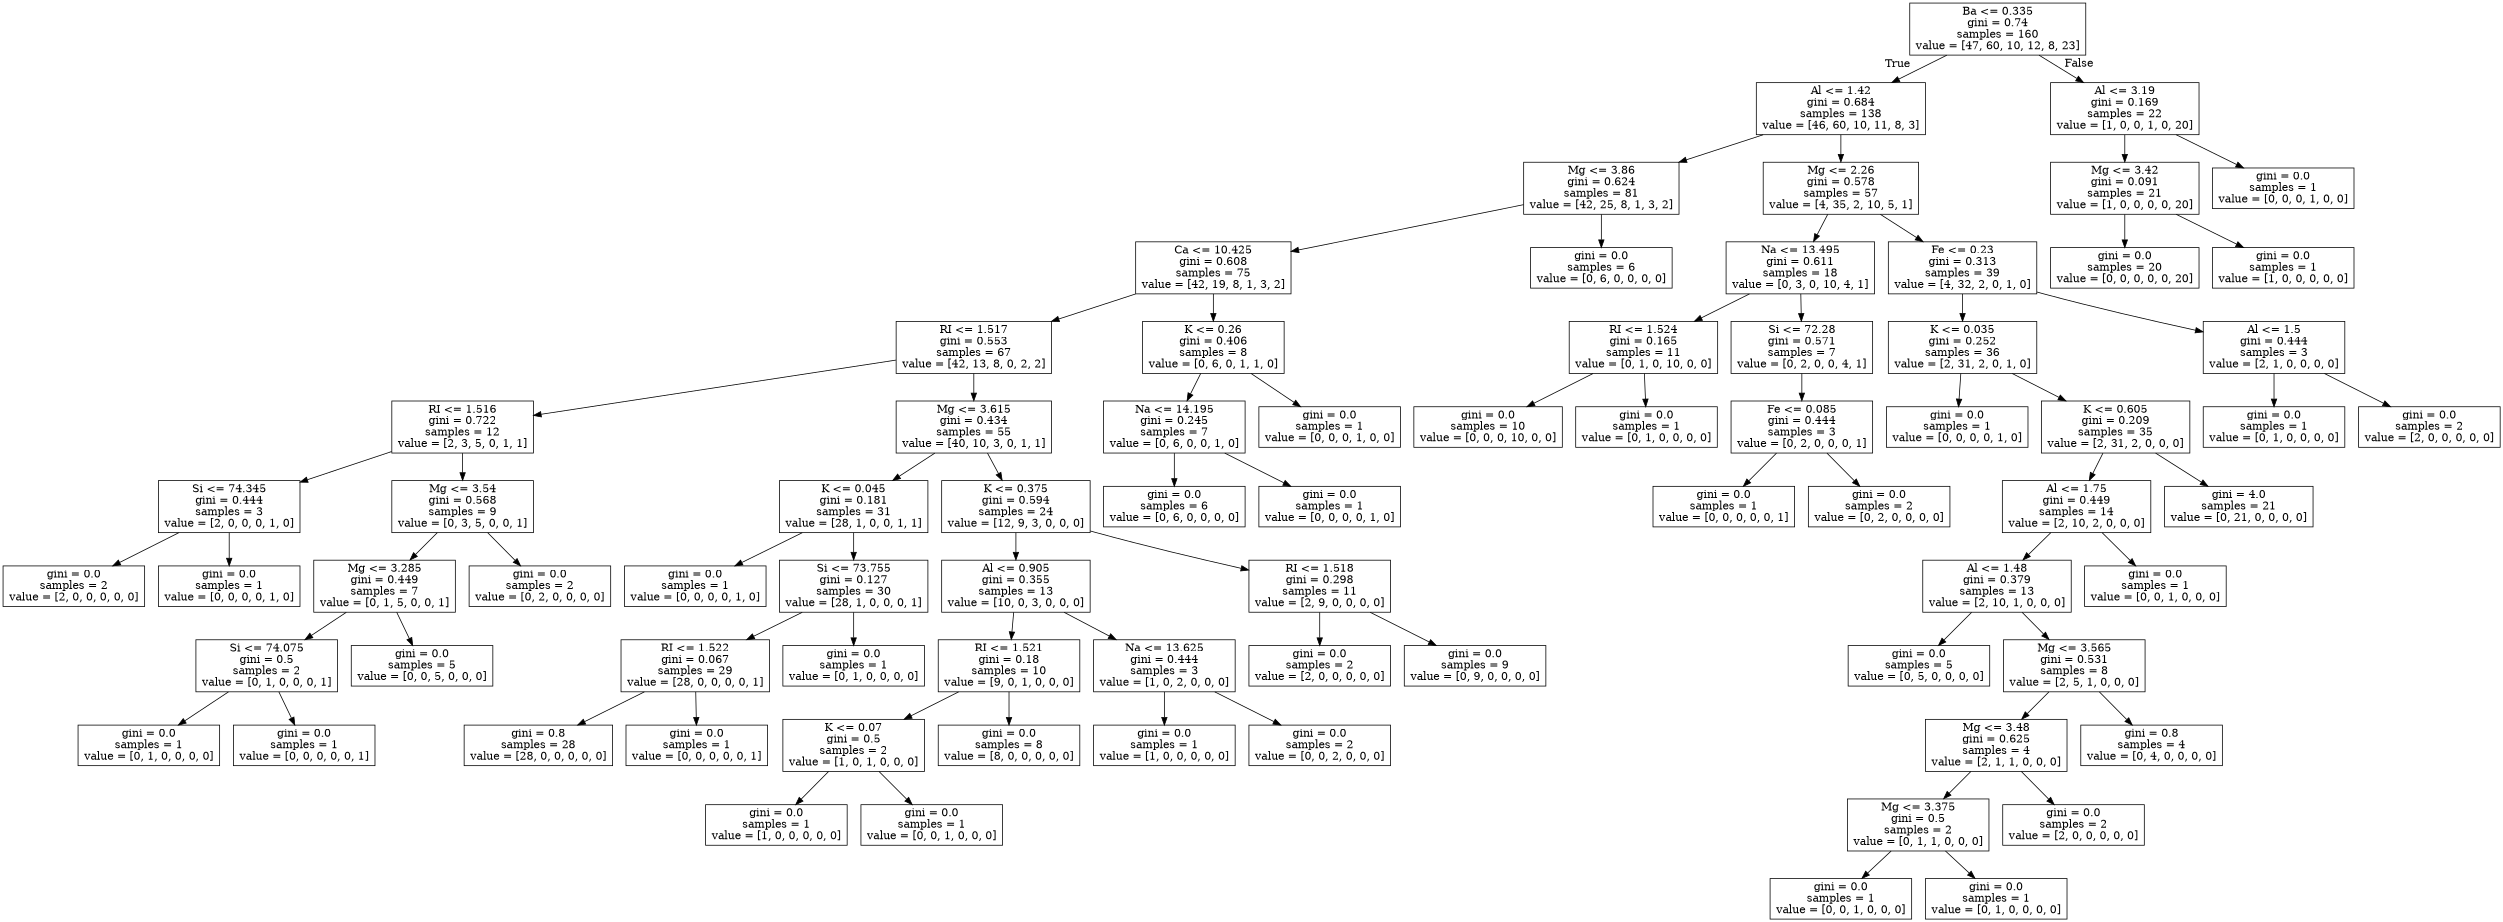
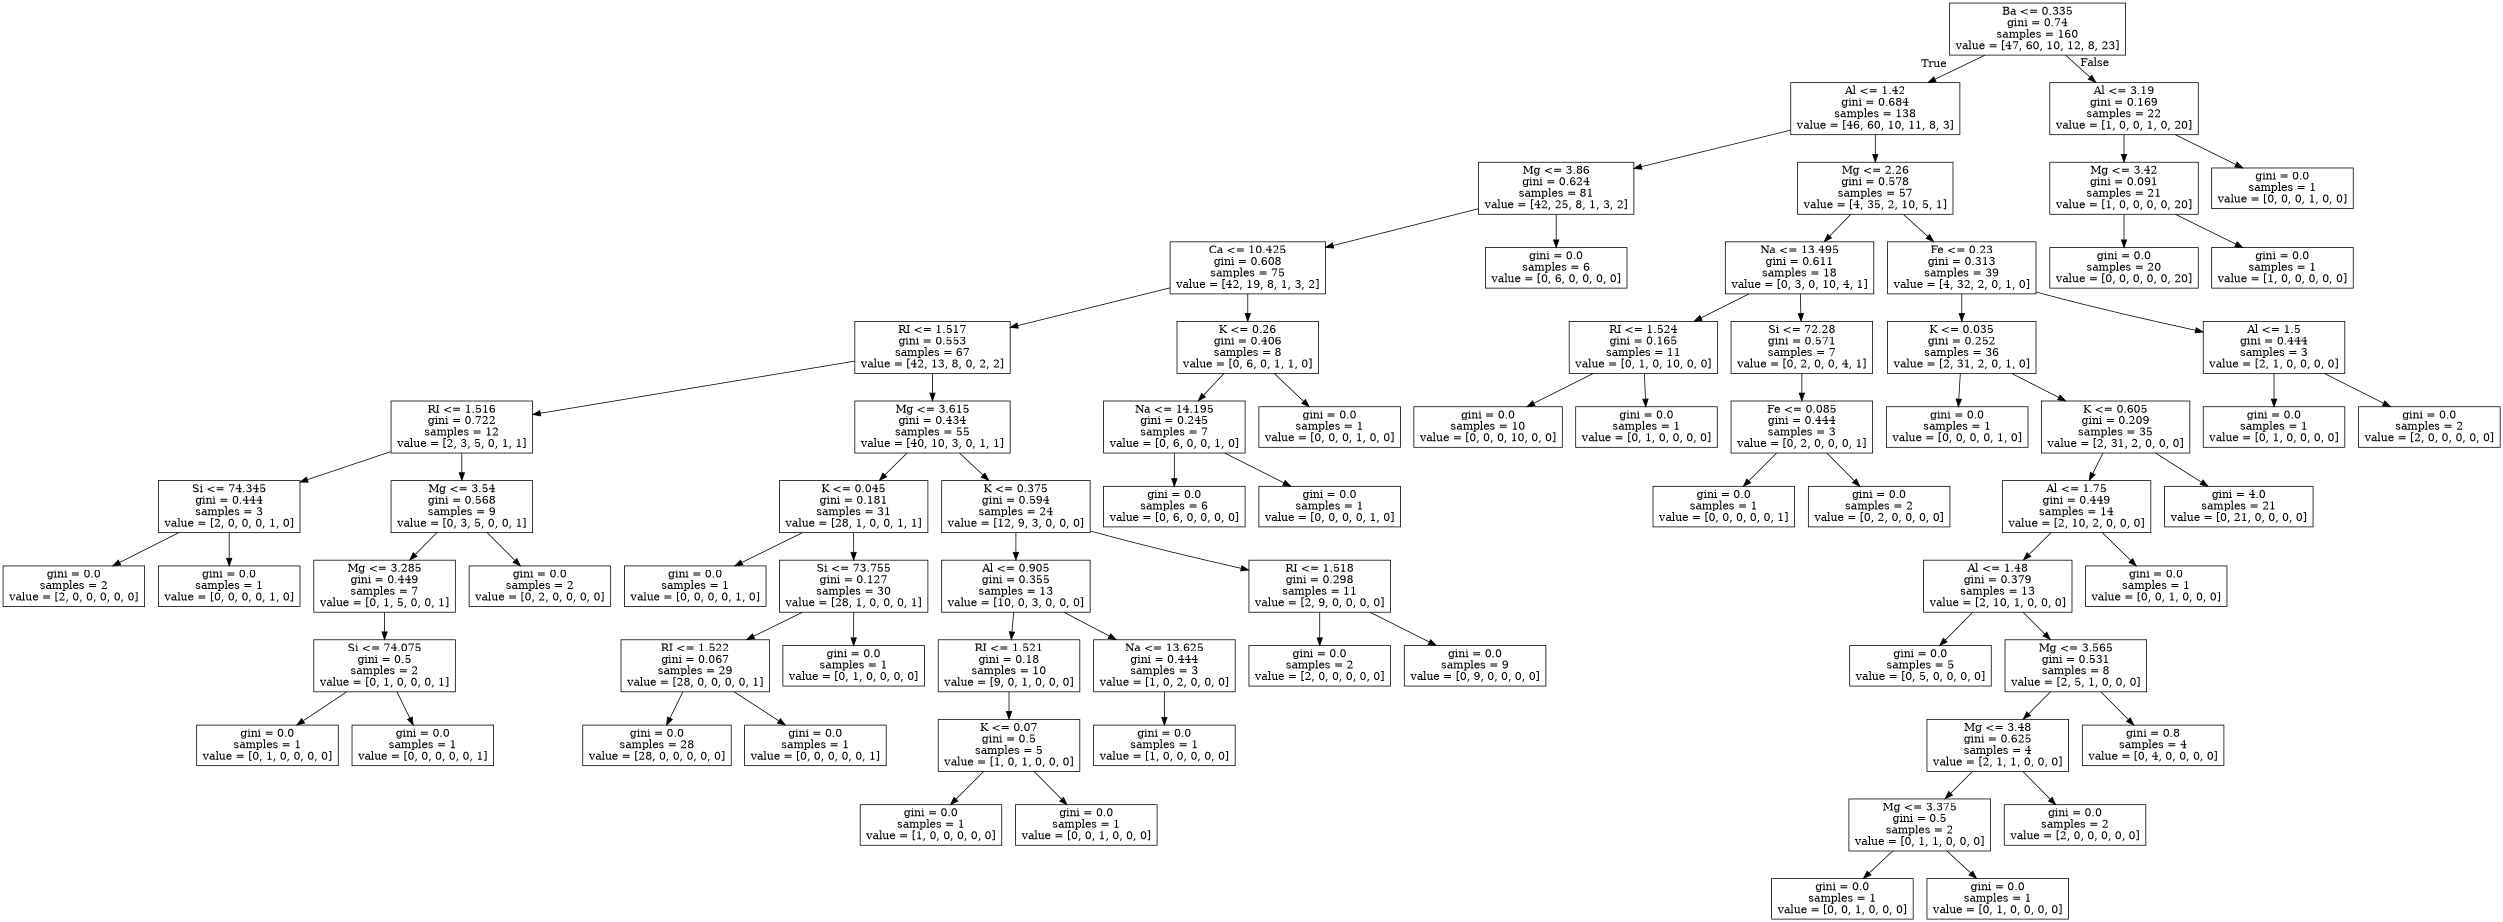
(422, 666) -> none
(538, 745) -> (657, 745)
(854, 745) -> (1009, 745)
(1009, 745) -> none
(1320, 745) -> none
